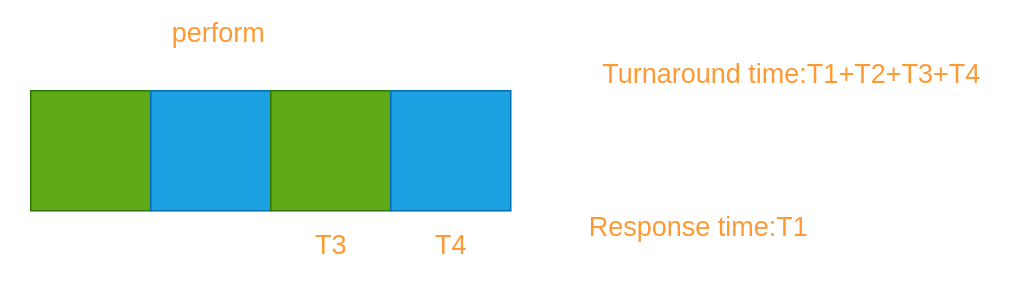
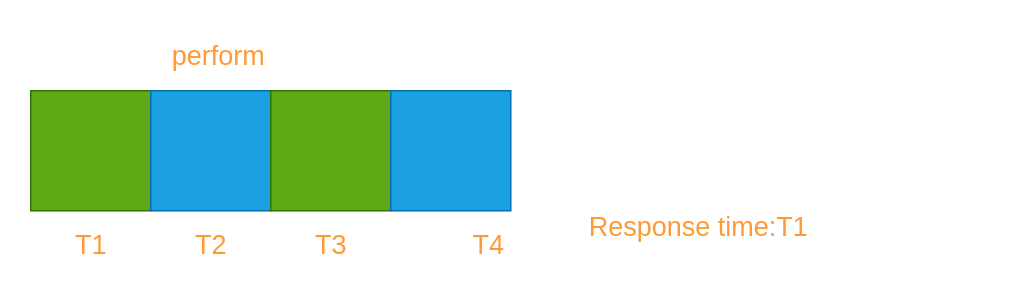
(218, 34) -> (218, 56)
(791, 74) -> none
none -> (91, 245)
none -> (211, 245)
(451, 245) -> (488, 245)
